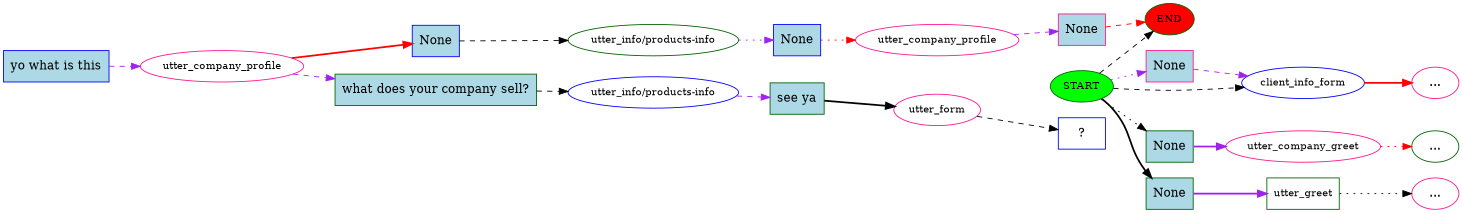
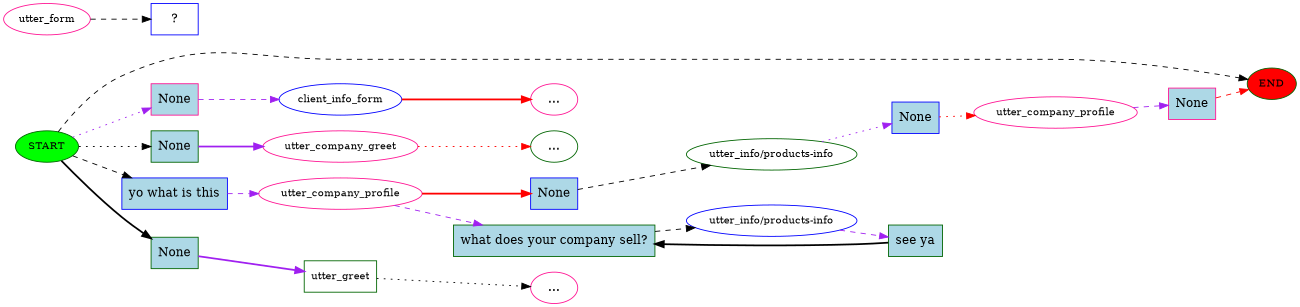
(1174, 90) -> (98, 165)
(855, 103) -> (776, 245)
